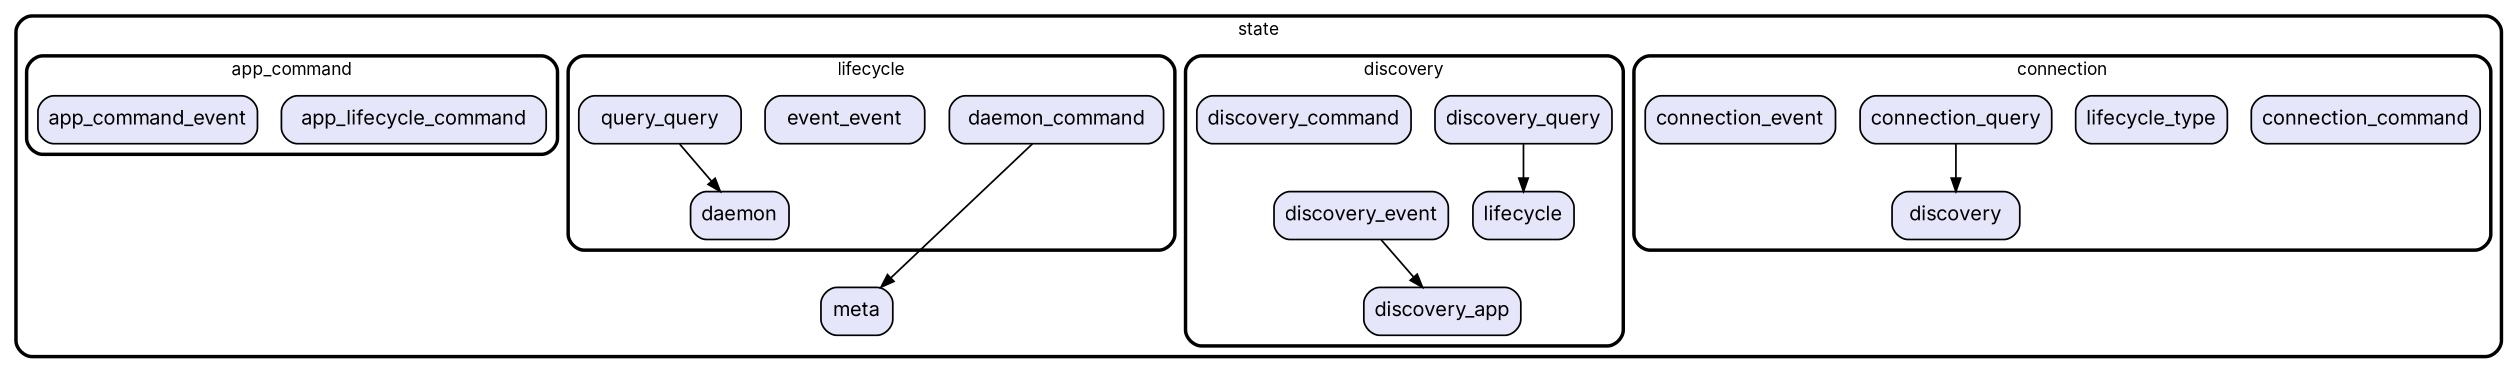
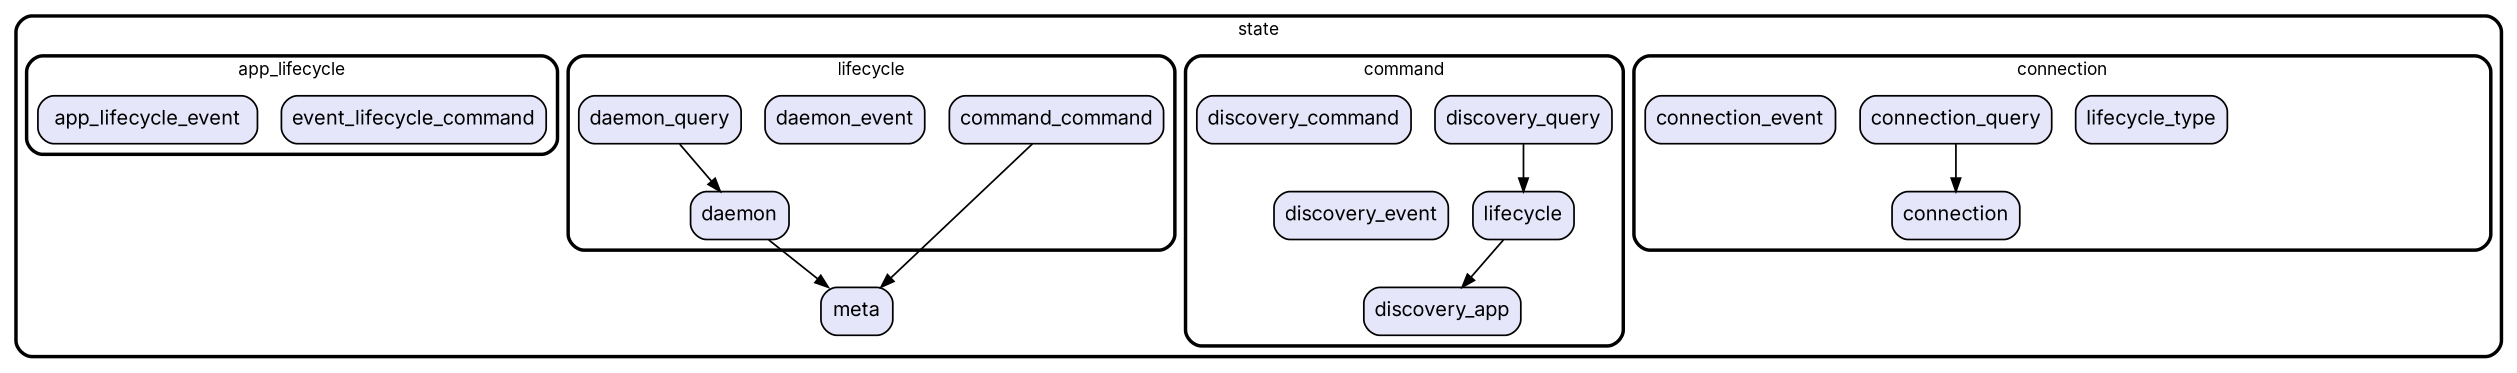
(292, 71) -> (292, 71)
(1404, 71) -> (1404, 71)
(148, 120) -> (148, 120)
(414, 120) -> (414, 120)
(660, 120) -> (660, 120)
(845, 120) -> (845, 120)
(1056, 120) -> (1056, 120)
(2366, 120) -> none
(1956, 216) -> (1956, 216)
(1397, 258) -> (1487, 258)
none -> (793, 259)
